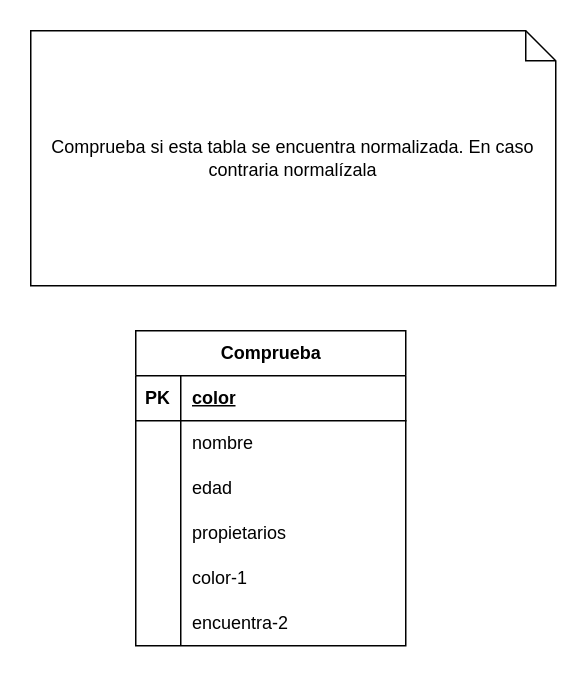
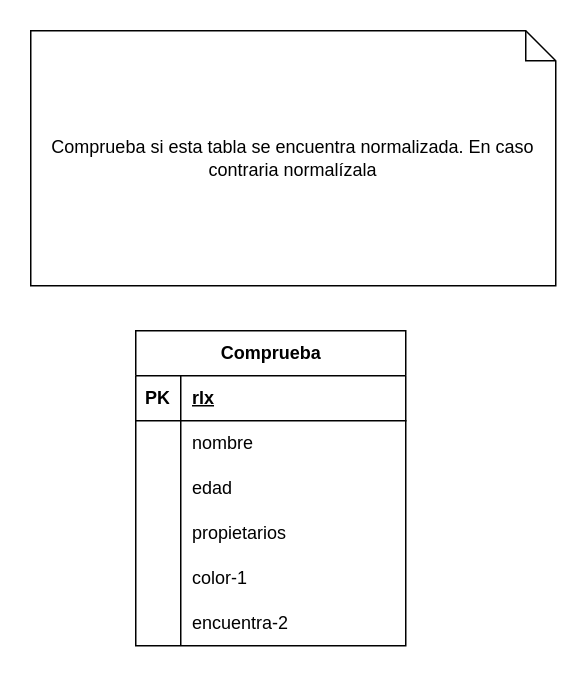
(216, 398) -> (206, 398)
